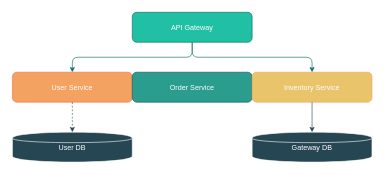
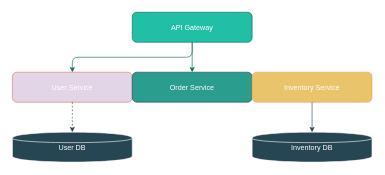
(307, 57) -> none
none -> (192, 65)
(72, 87) -> (72, 87)
(312, 148) -> (312, 148)
